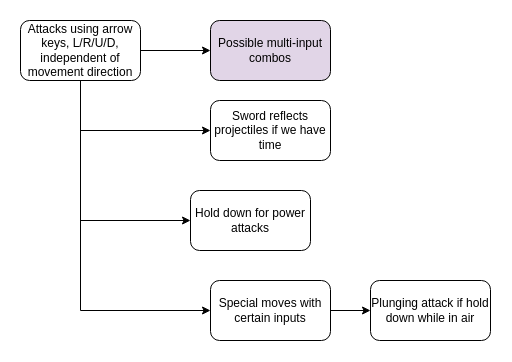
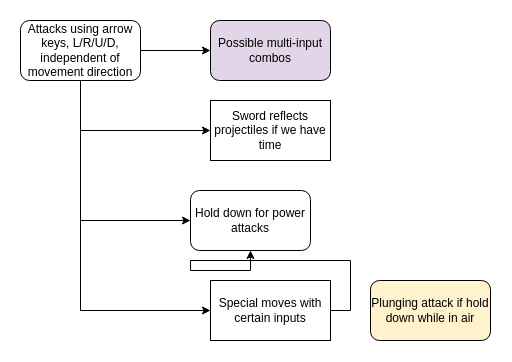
(271, 131) -> (271, 131)
(271, 311) -> (271, 311)
(356, 311) -> (256, 261)
(431, 311) -> (431, 311)
